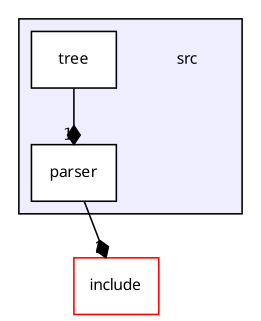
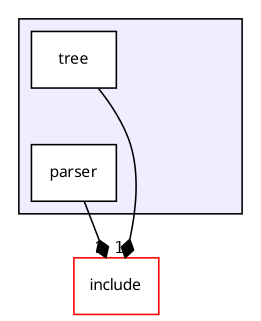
(187, 60) -> none
(74, 107) -> (134, 159)
